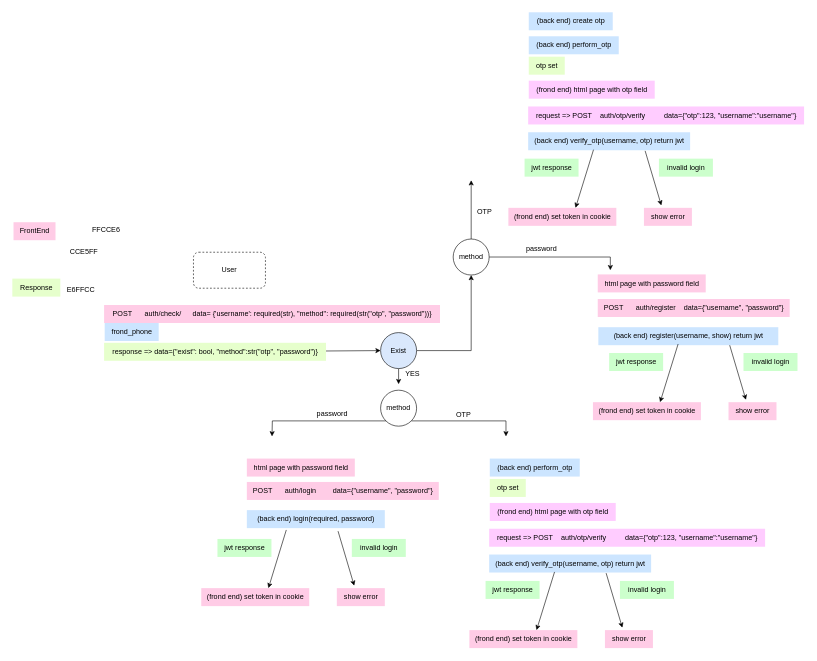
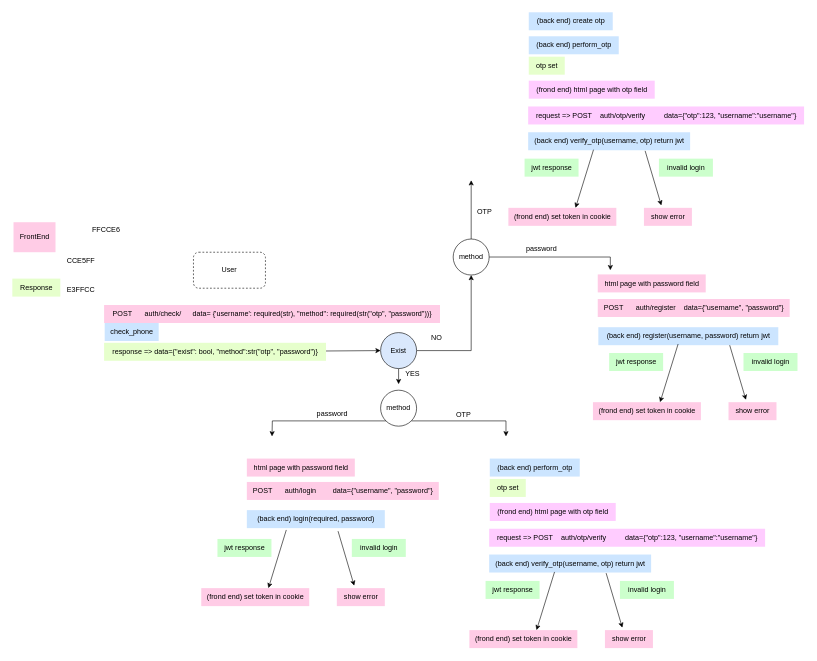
(35, 231) -> (35, 237)
(84, 252) -> (81, 261)
(81, 290) -> (81, 290)
(132, 332) -> (132, 332)
(689, 336) -> (689, 336)
none -> (437, 338)
